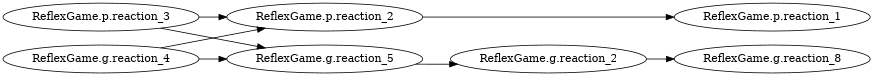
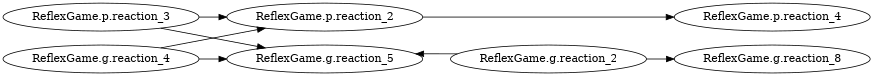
(772, 17) -> (772, 17)
(433, 64) -> (441, 54)
